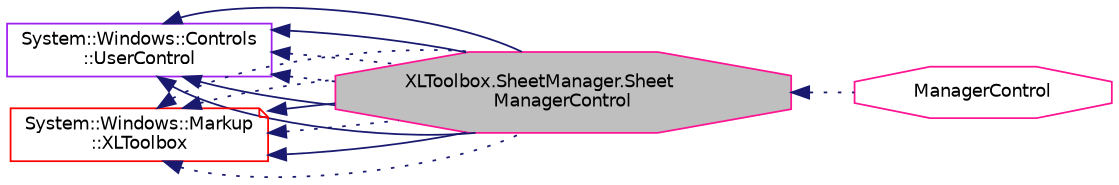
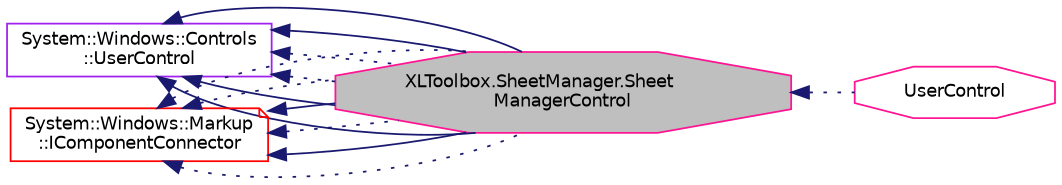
(983, 92) -> (955, 92)
(139, 135) -> (139, 135)
